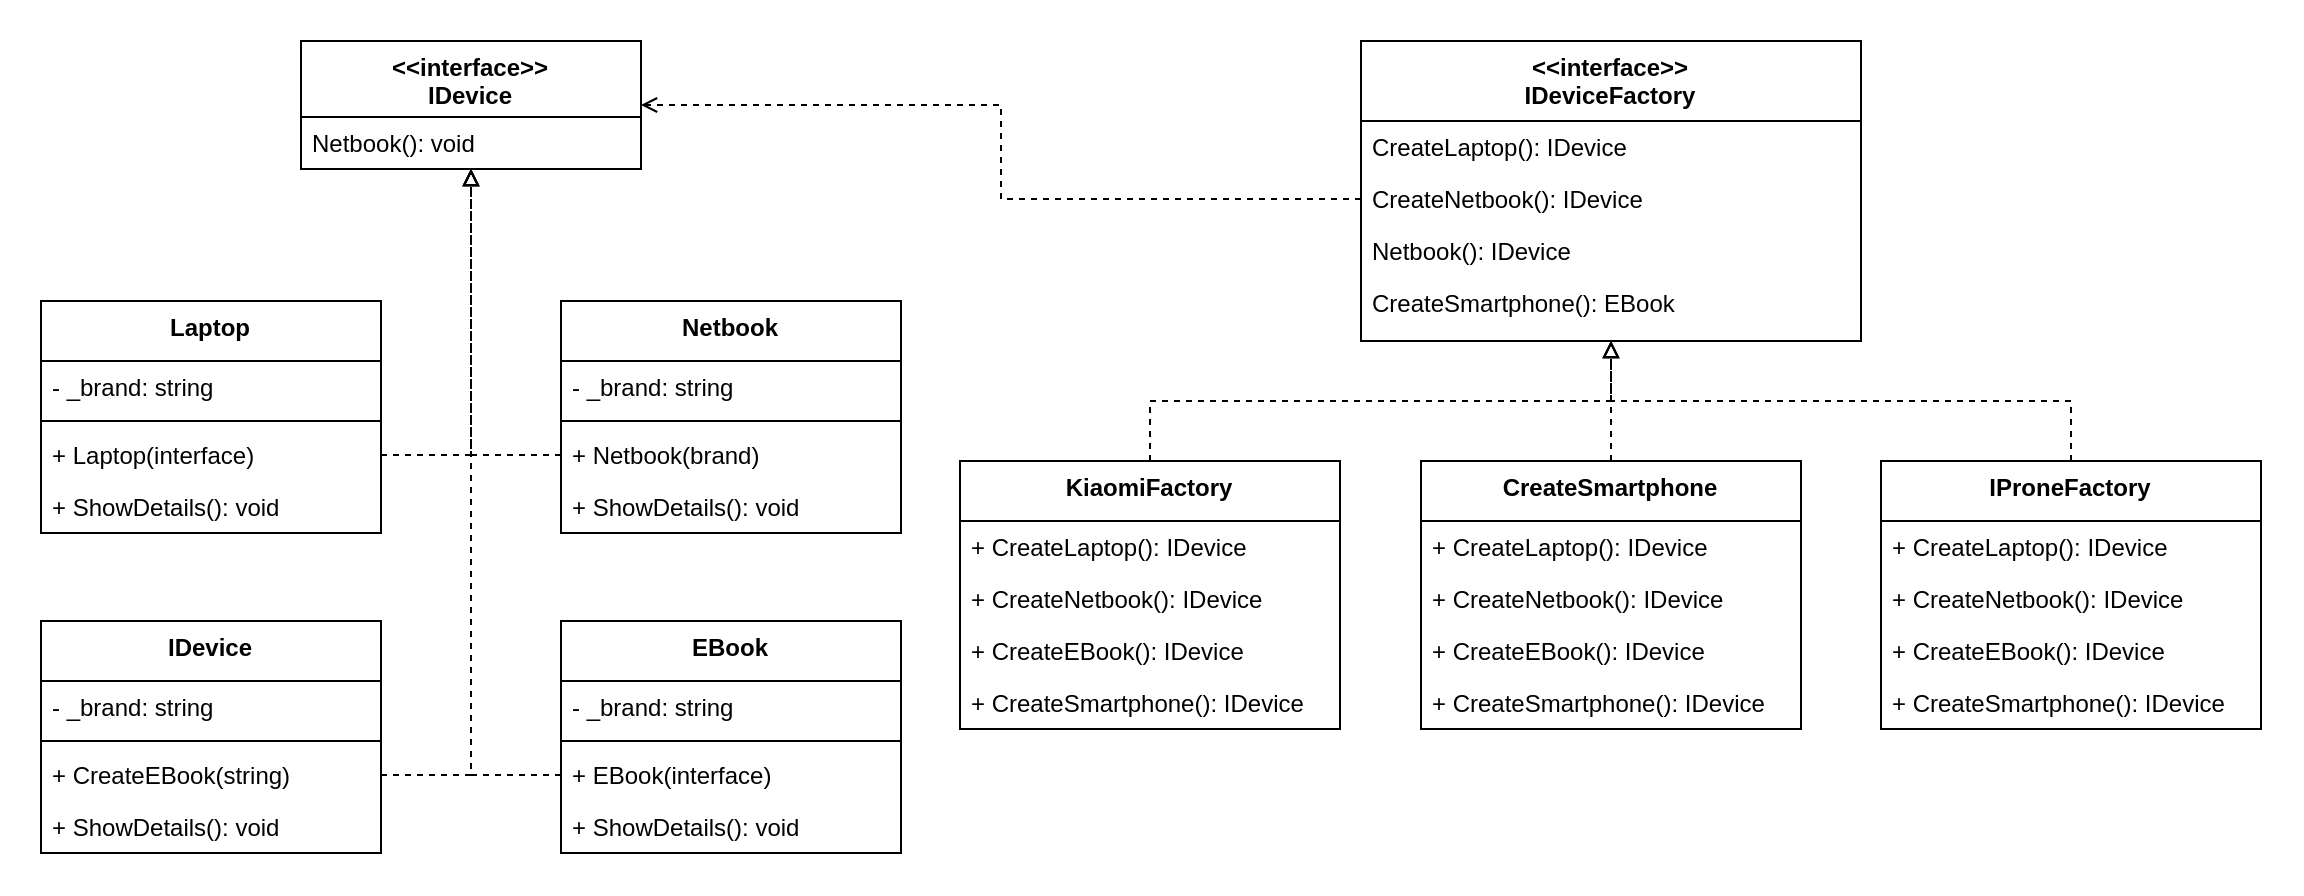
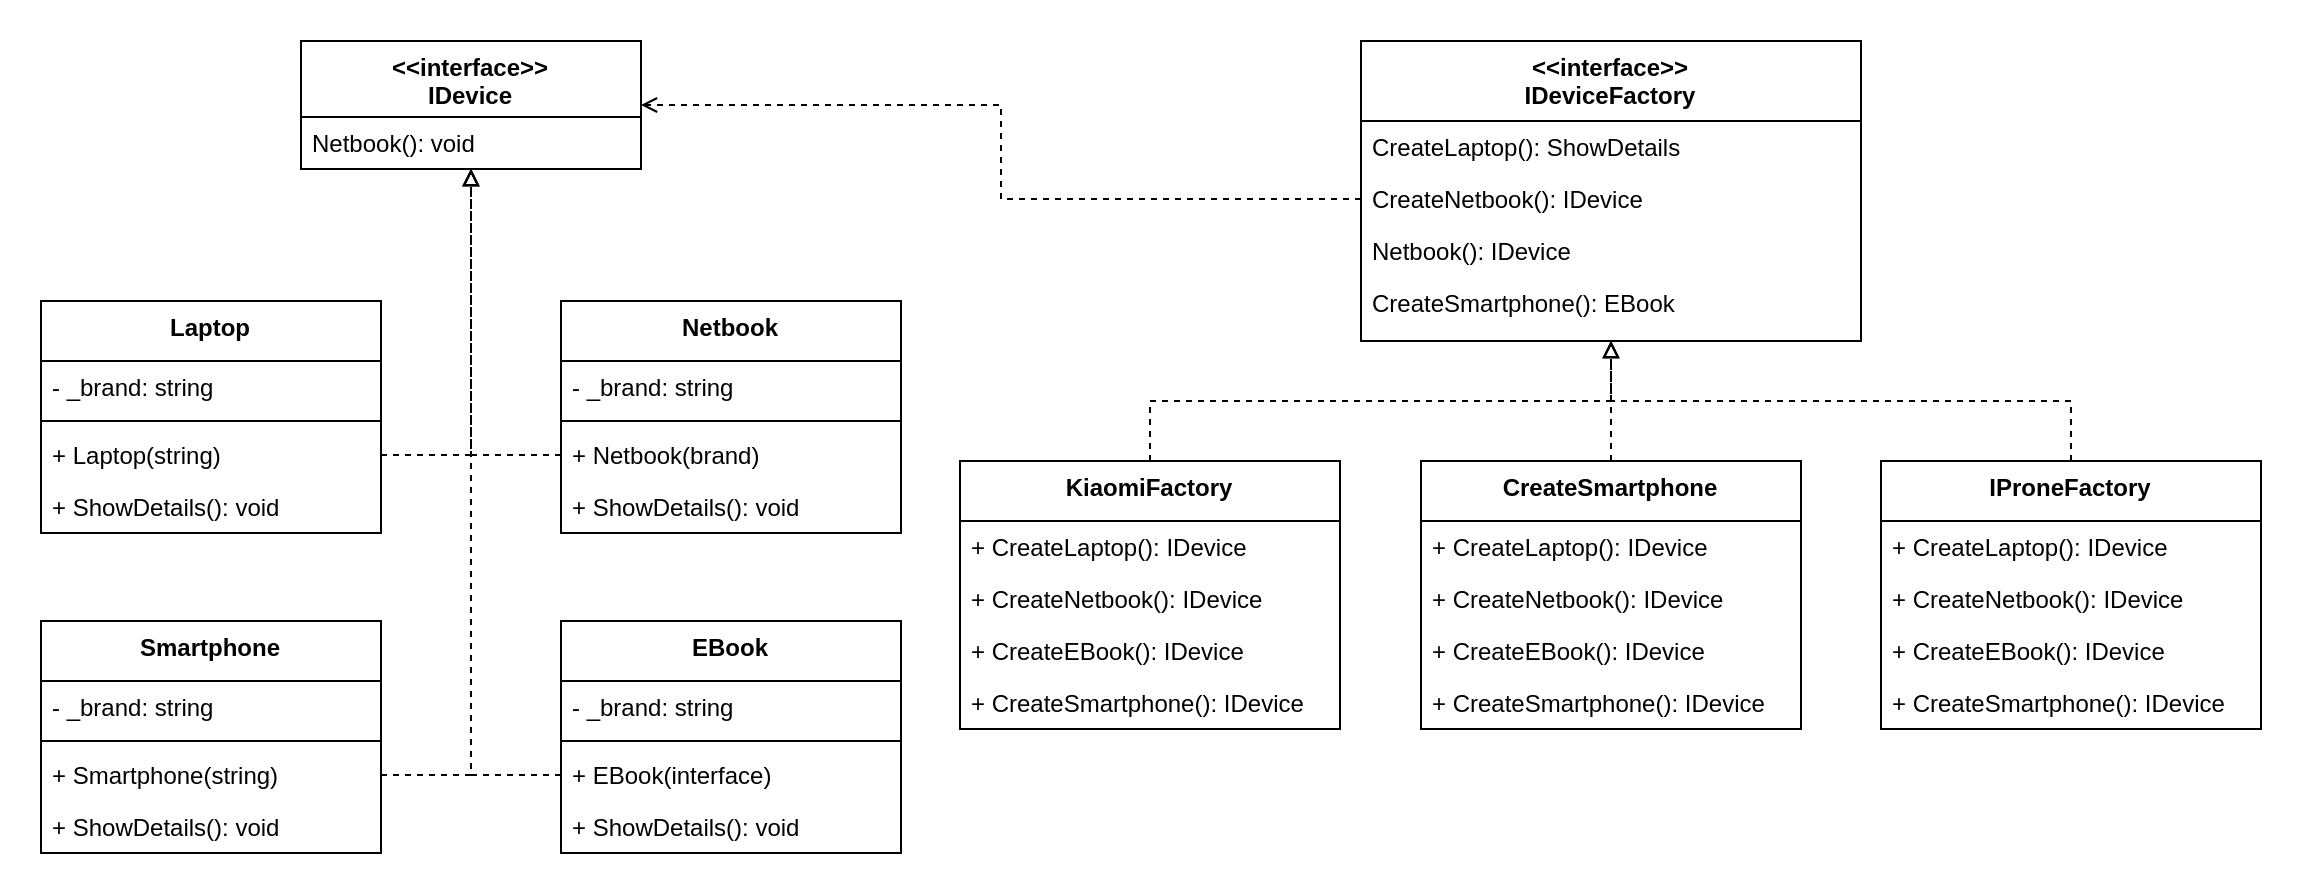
(1517, 148) -> (1541, 148)
(173, 456) -> (153, 456)
(210, 648) -> (210, 648)
(187, 776) -> (180, 776)
